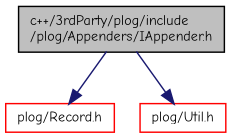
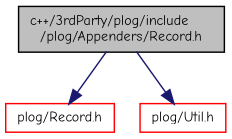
(121, 29) -> (121, 29)
